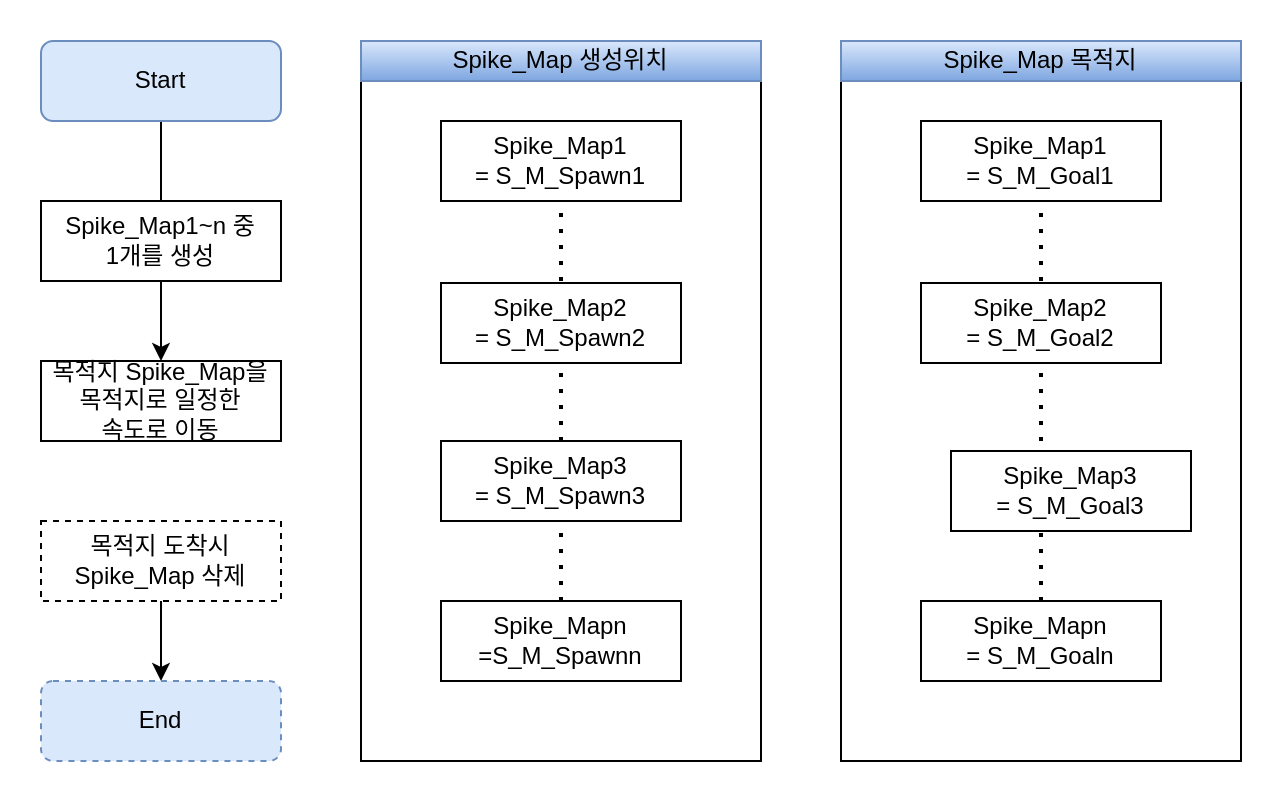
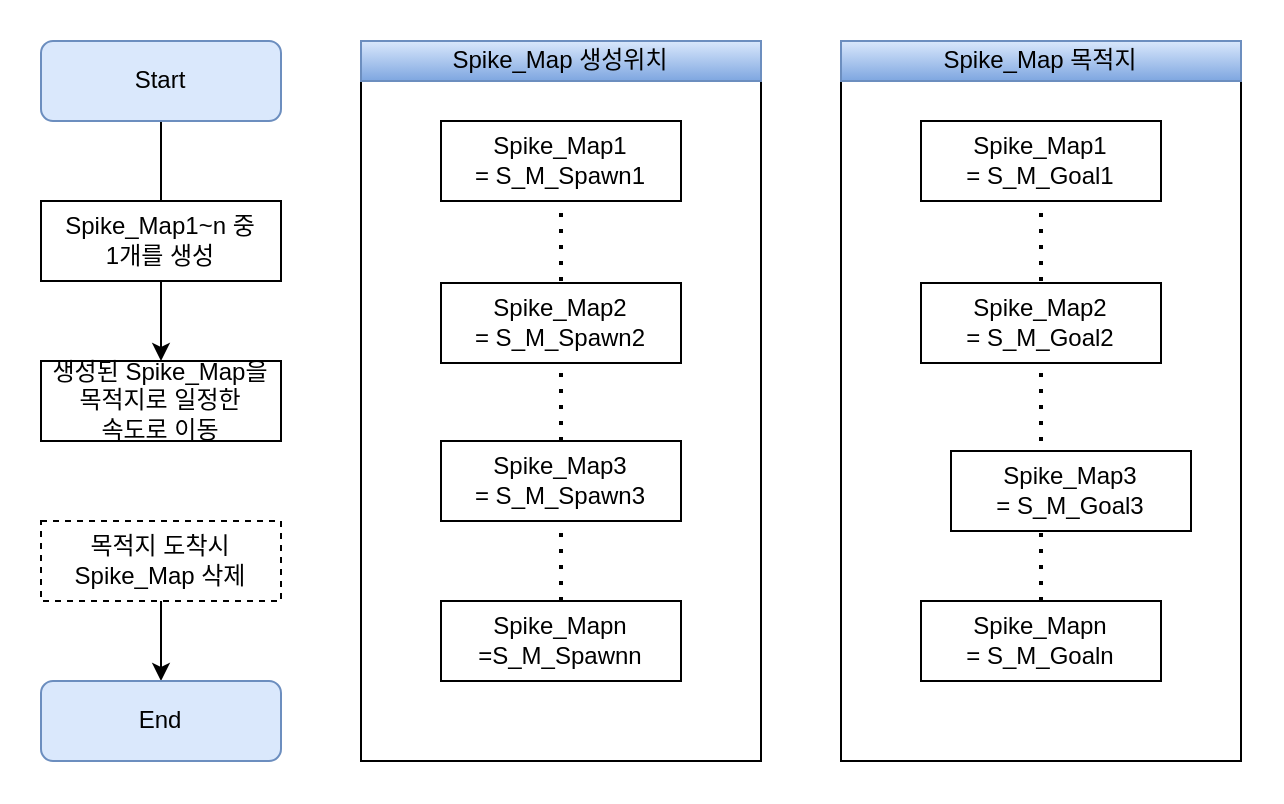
(161, 401) -> (161, 401)
(161, 721) -> (161, 721)
